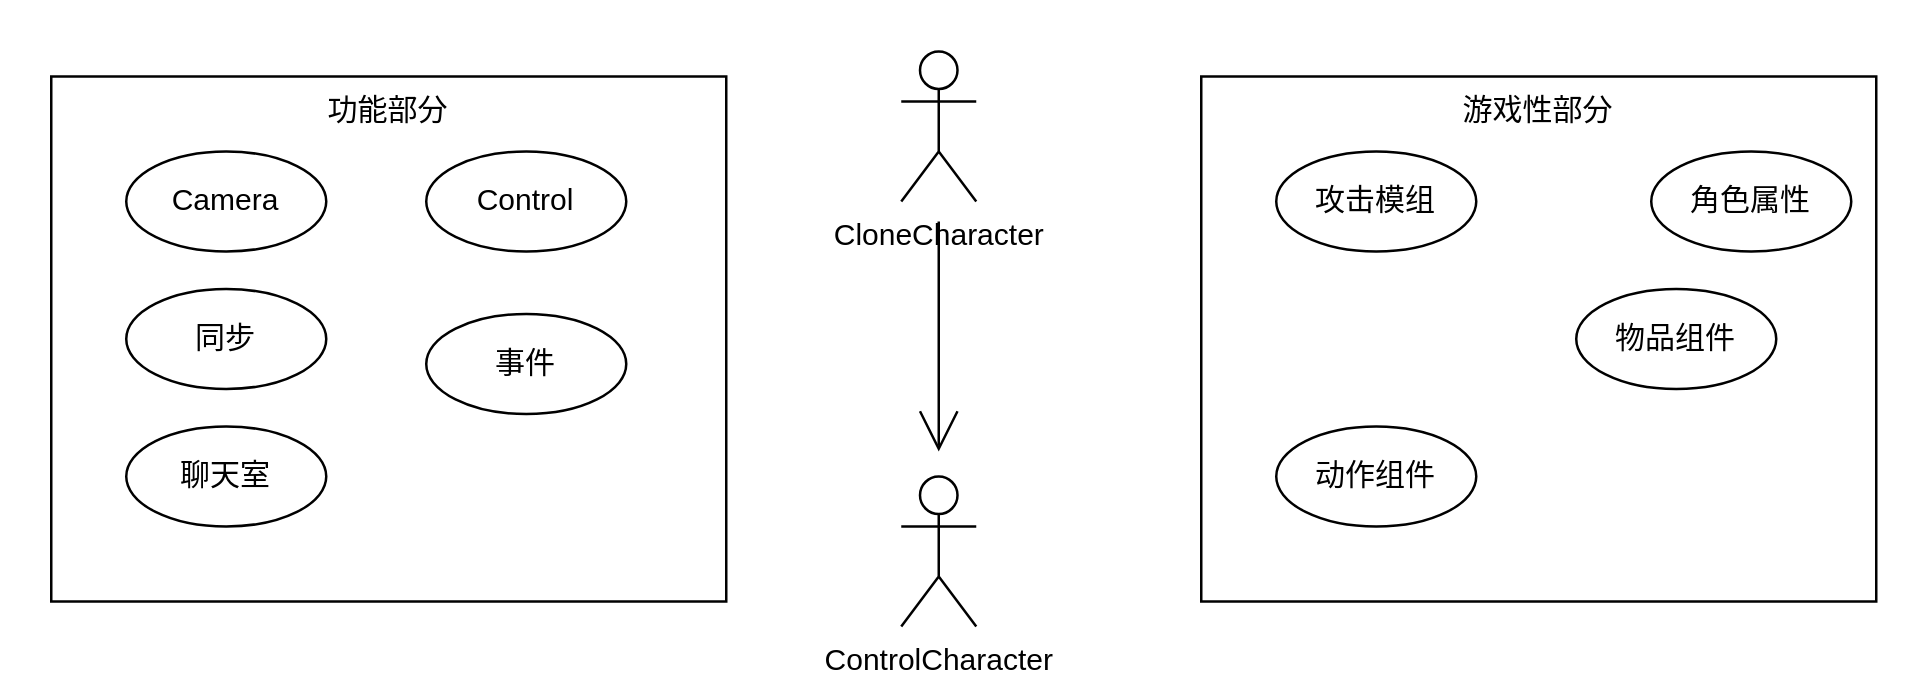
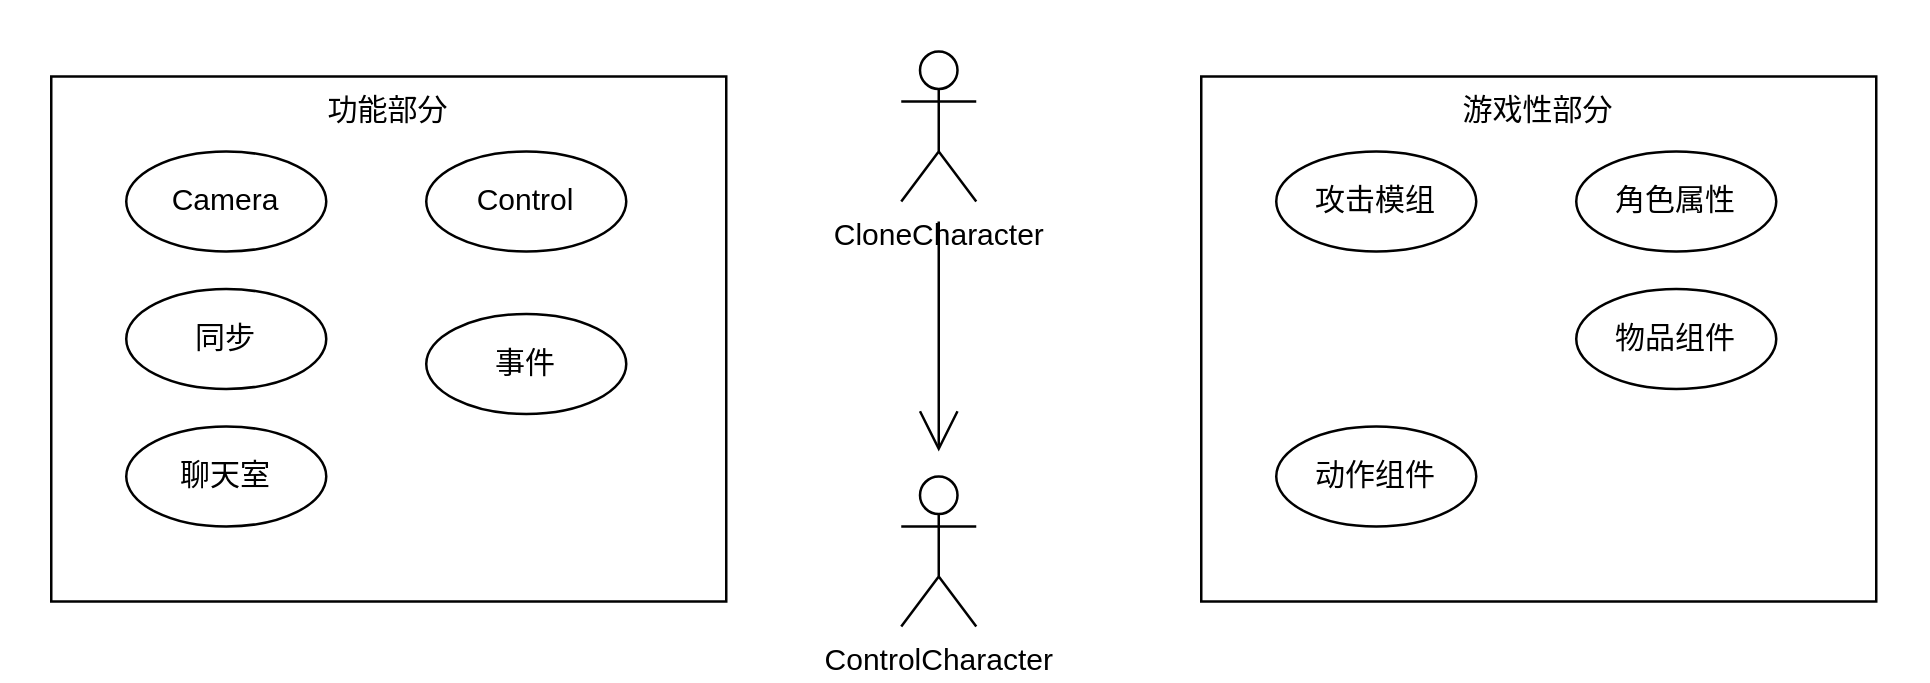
(1751, 201) -> (1676, 201)
